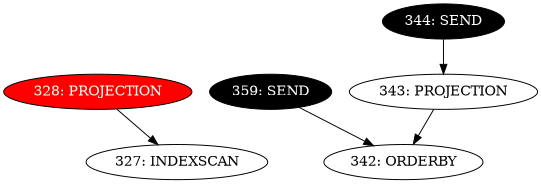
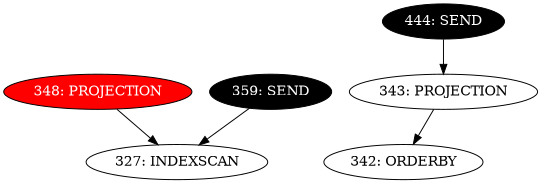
(443, 21) -> (443, 21)
(98, 92) -> (98, 92)
(332, 124) -> (228, 124)
